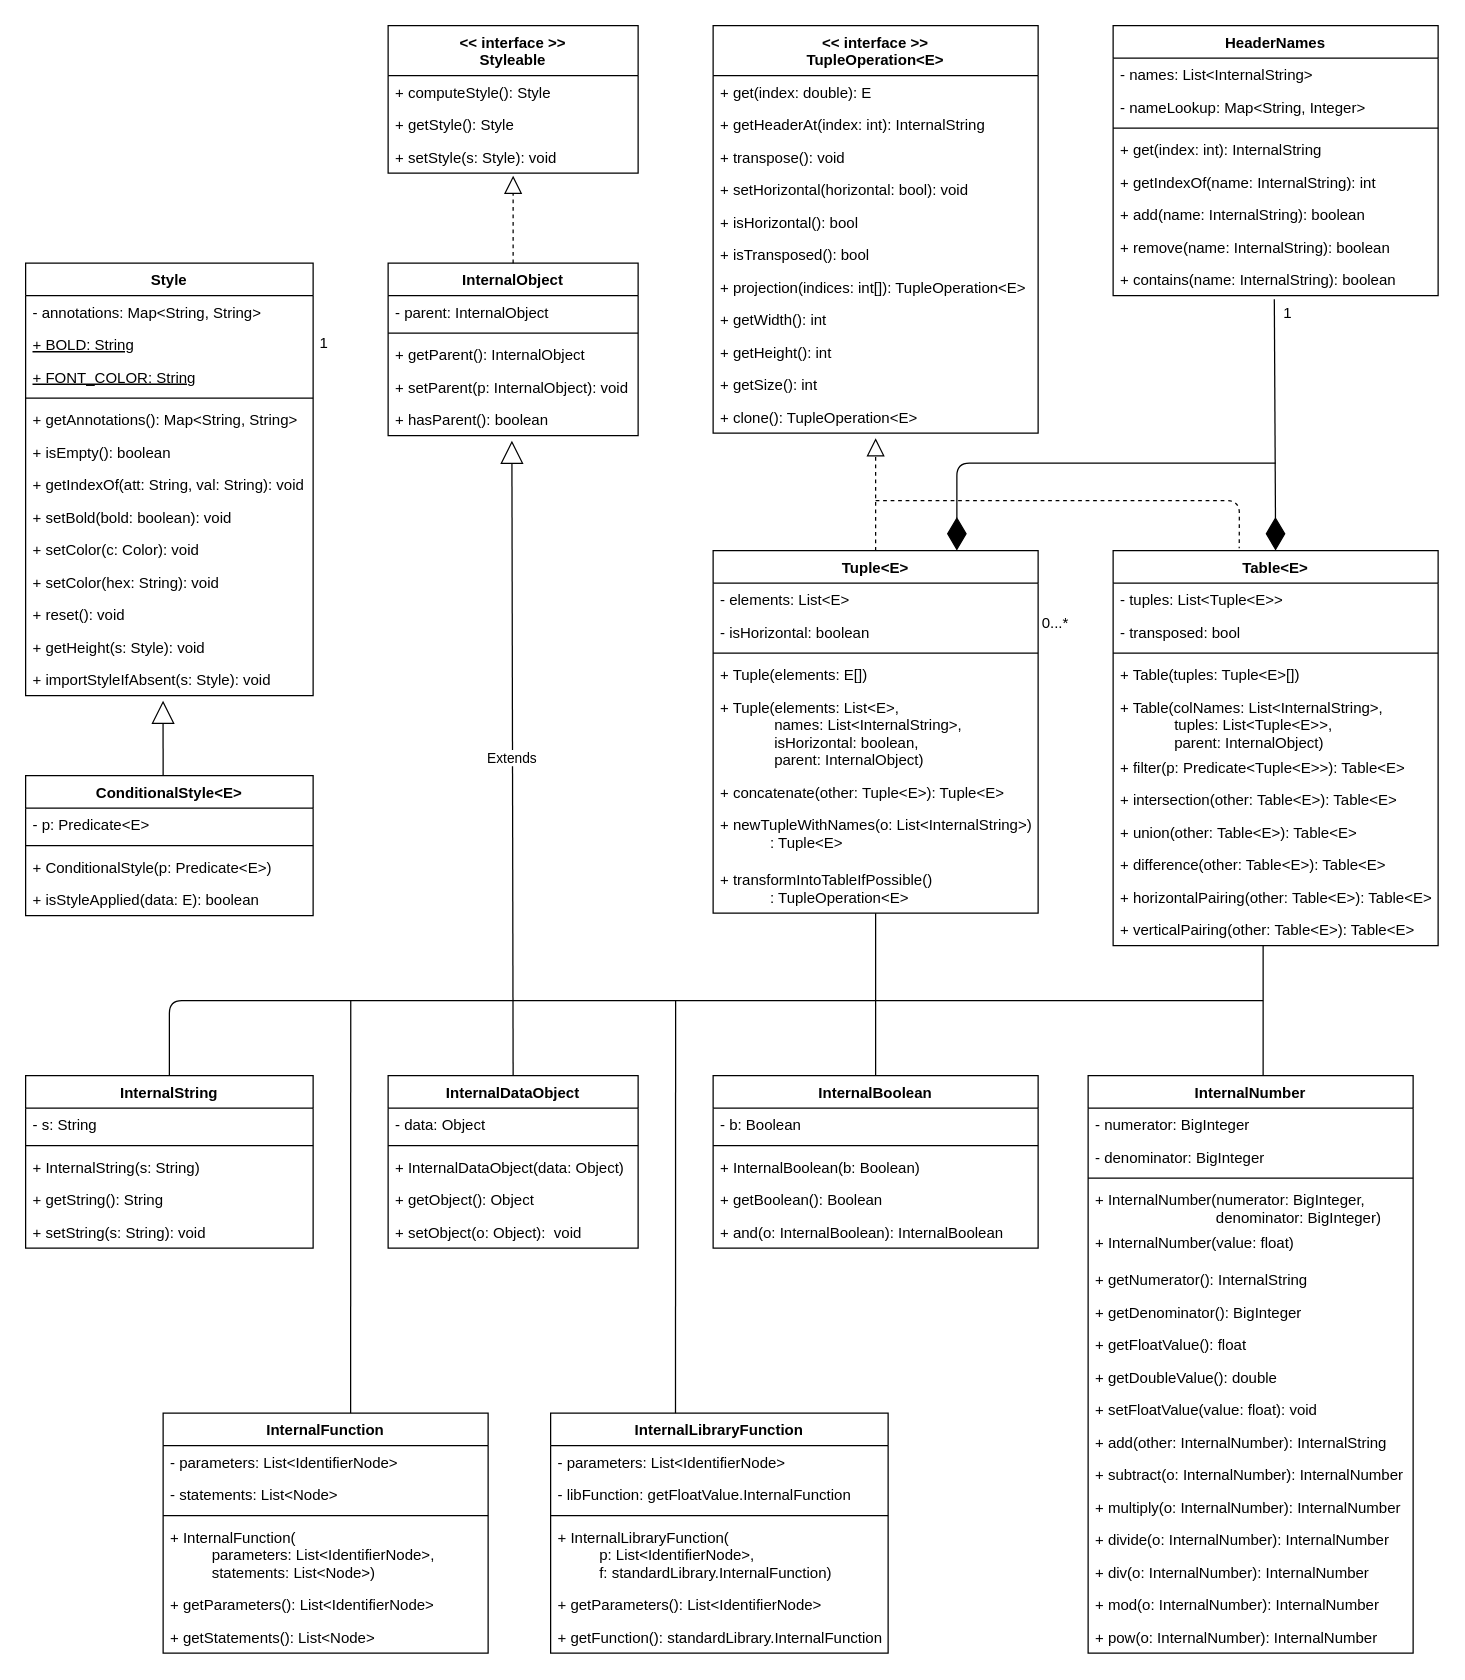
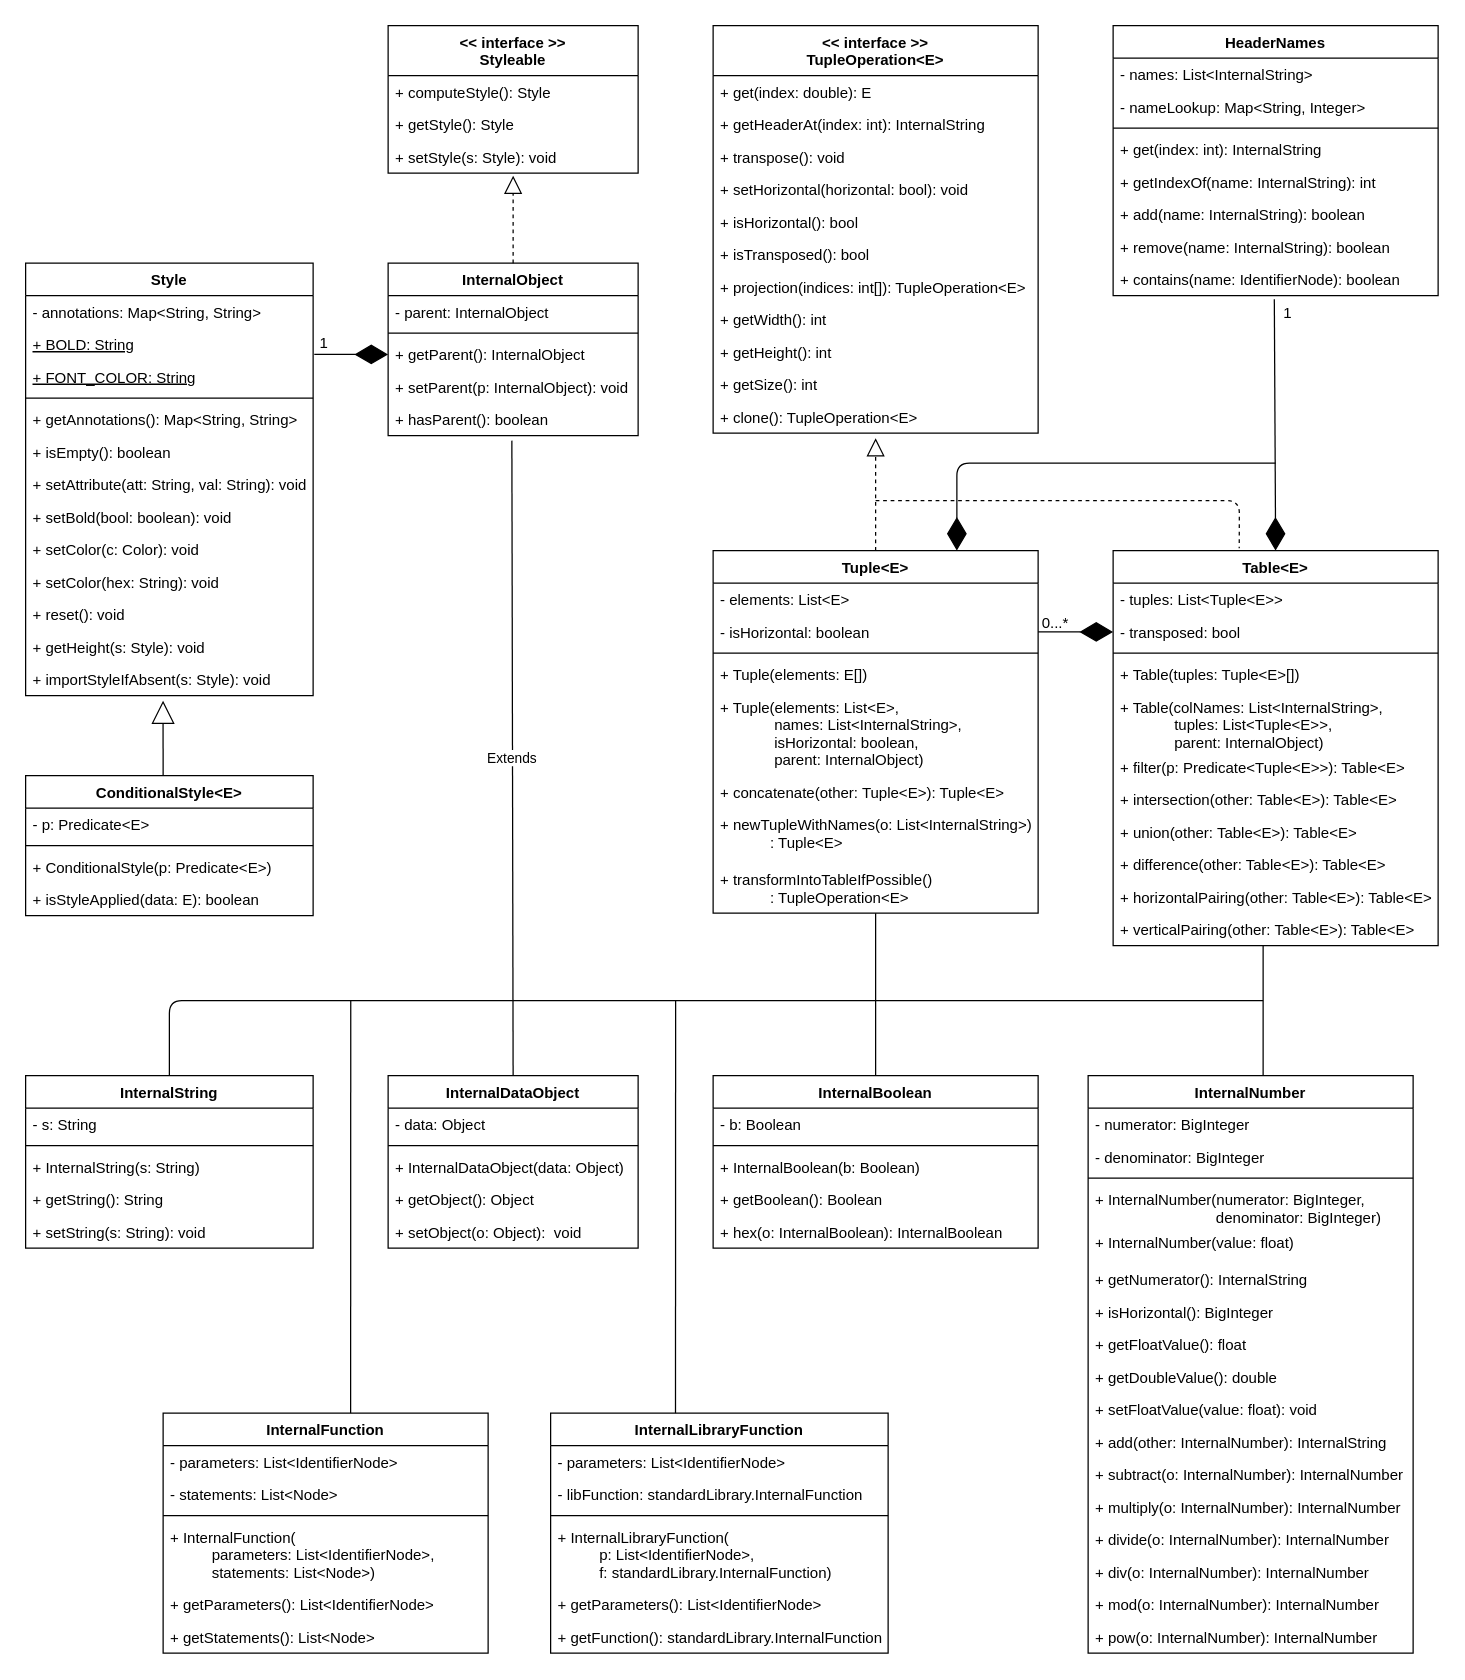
(1275, 280) -> (1275, 280)
none -> (335, 354)
(512, 464) -> (512, 453)
(192, 485) -> (198, 485)
(141, 518) -> (141, 518)
none -> (1060, 632)
(879, 1233) -> (879, 1233)
(1211, 1313) -> (1199, 1313)
(725, 1495) -> (735, 1495)
